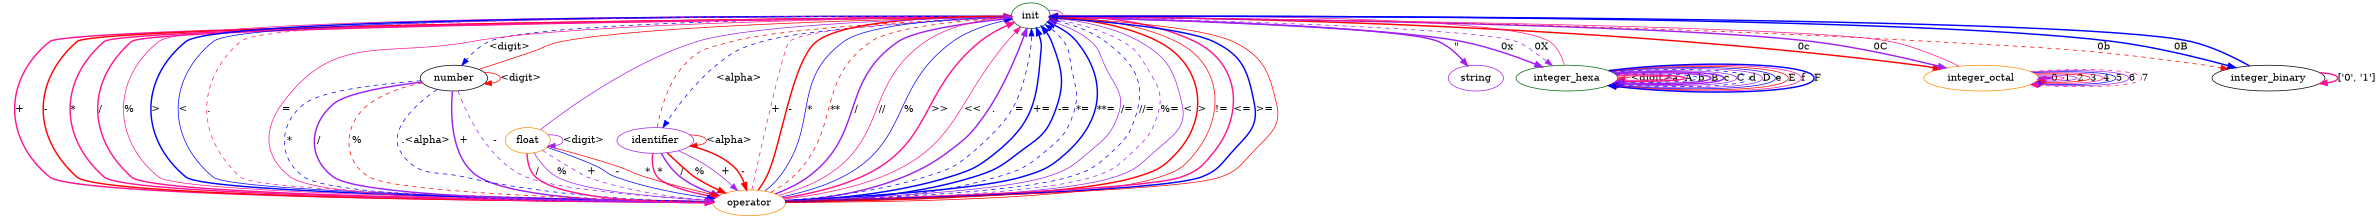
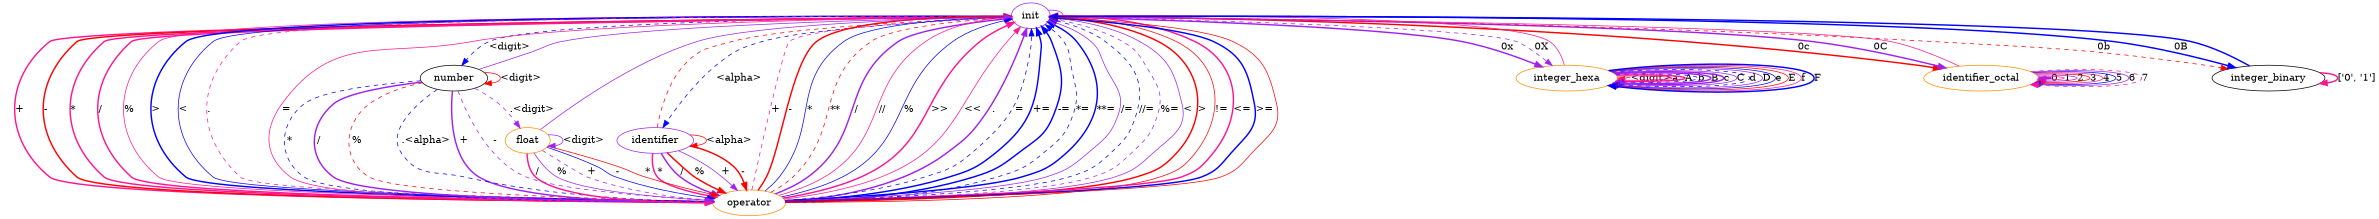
(1031, 16) -> (1031, 16)
(673, 30) -> (673, 30)
(1476, 78) -> none
(1567, 78) -> (1567, 78)
(1981, 78) -> (1981, 78)
none -> (497, 103)
